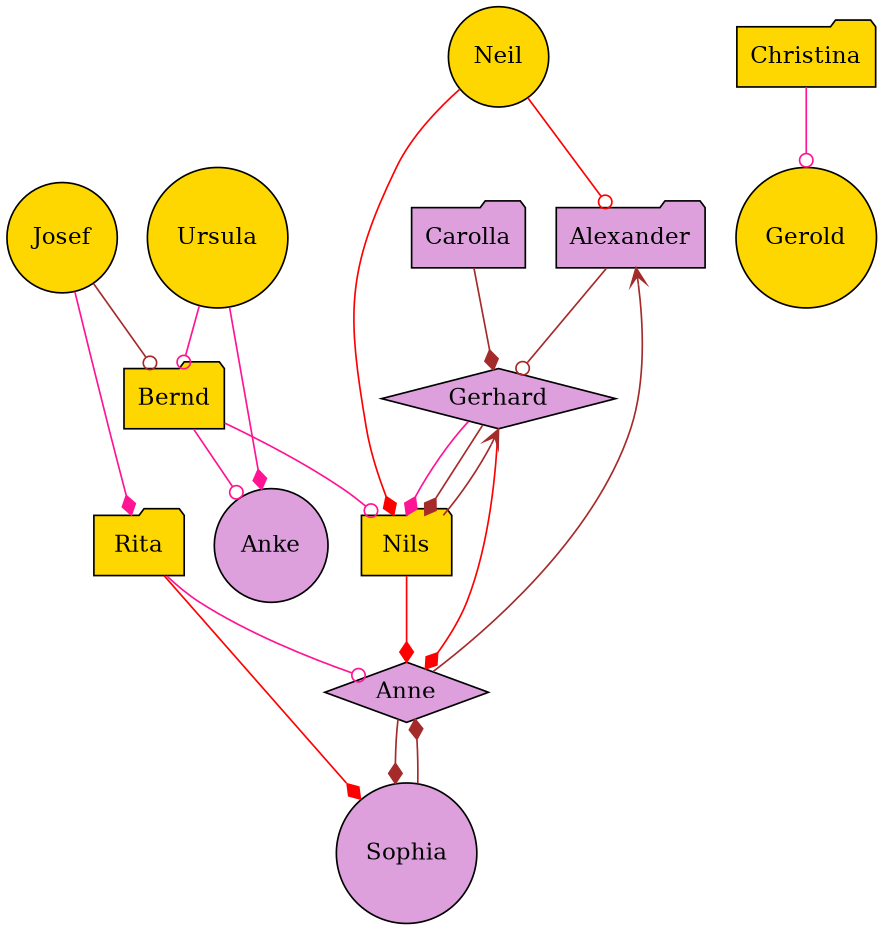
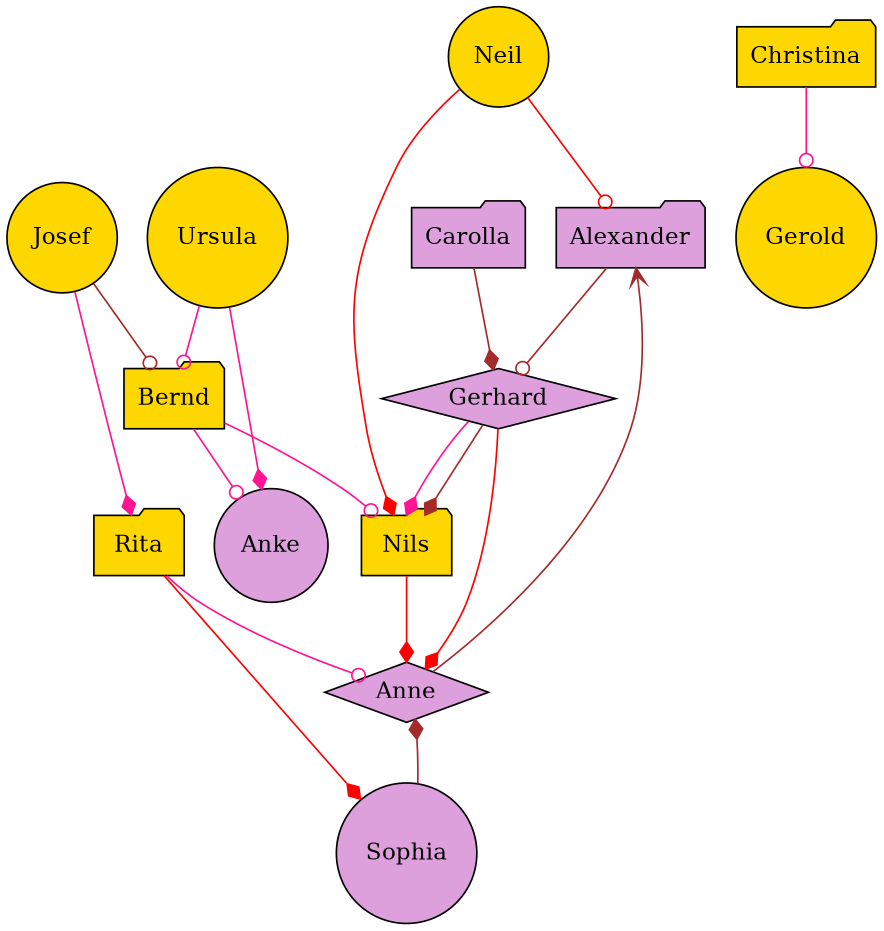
(469, 481) -> none
(396, 741) -> none
